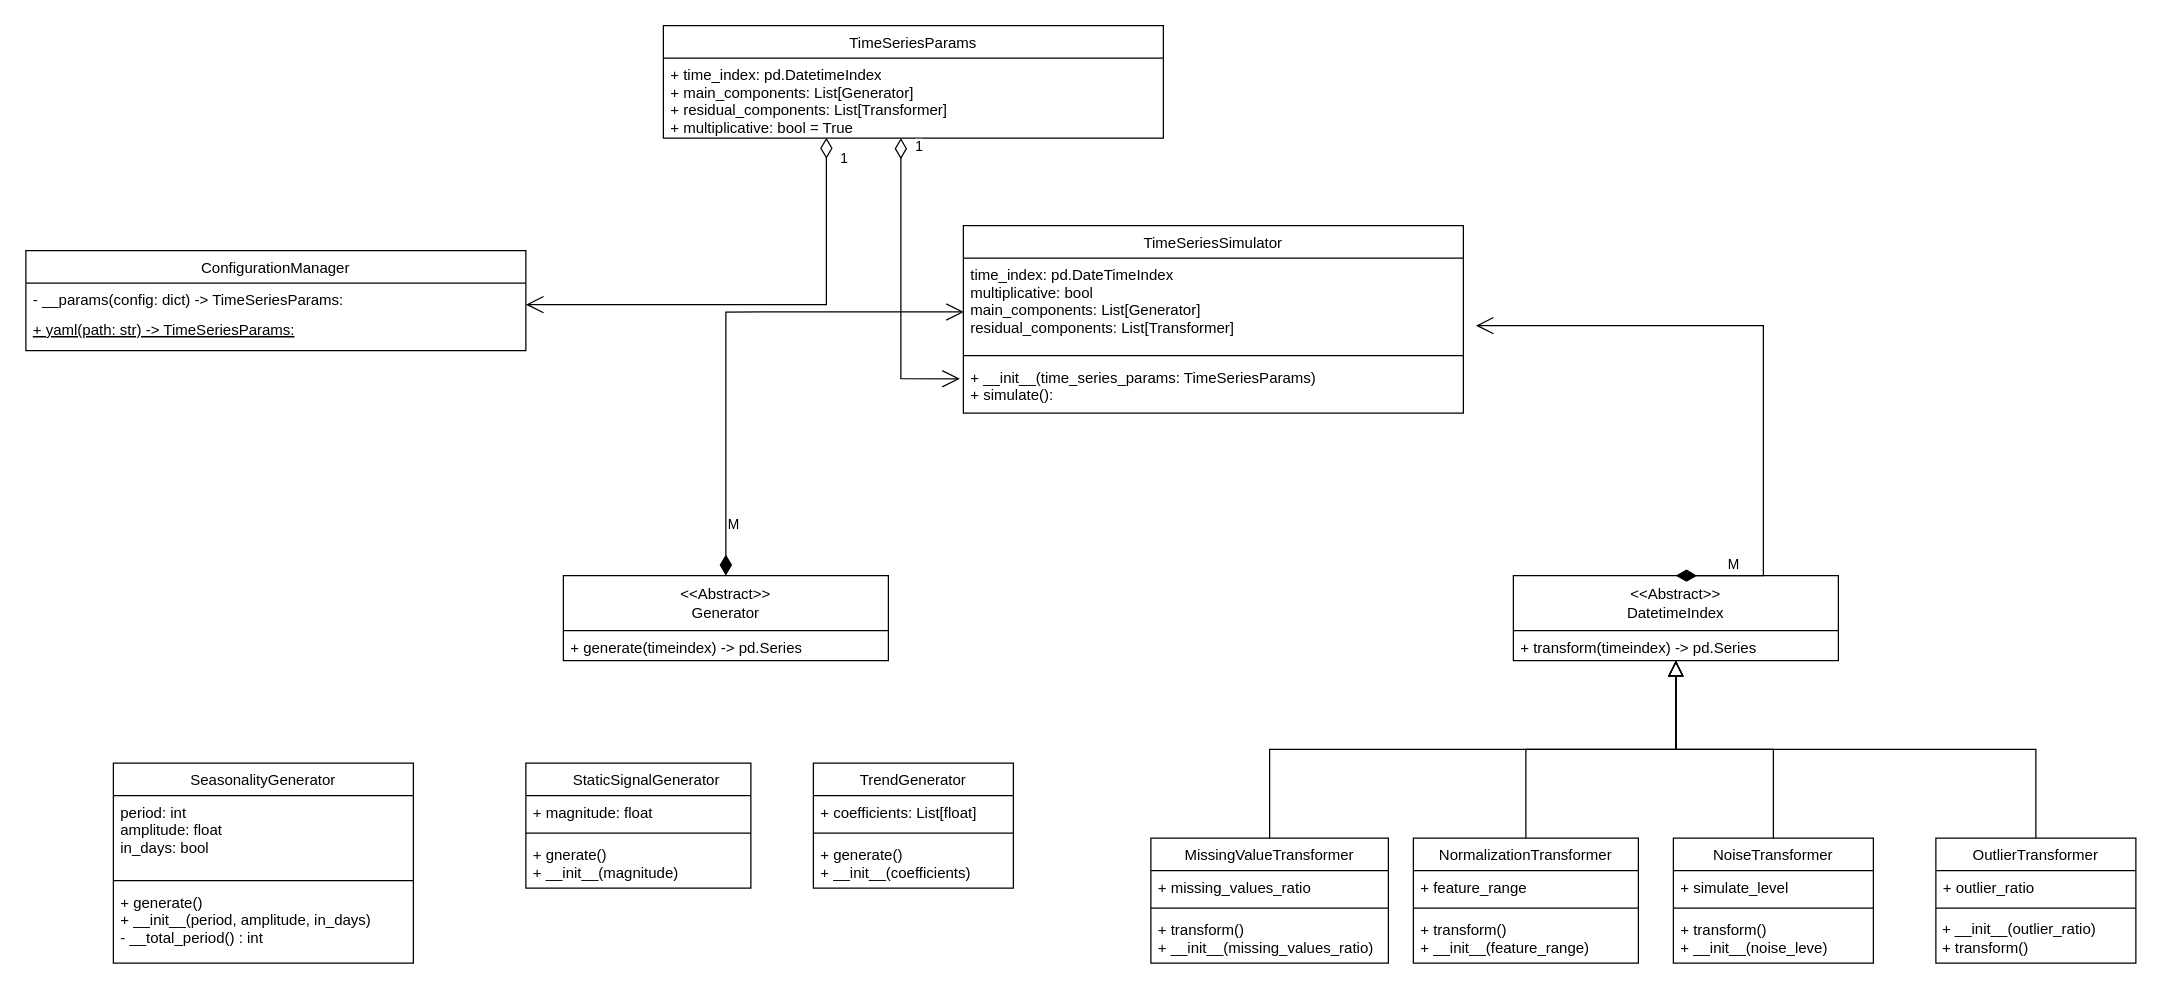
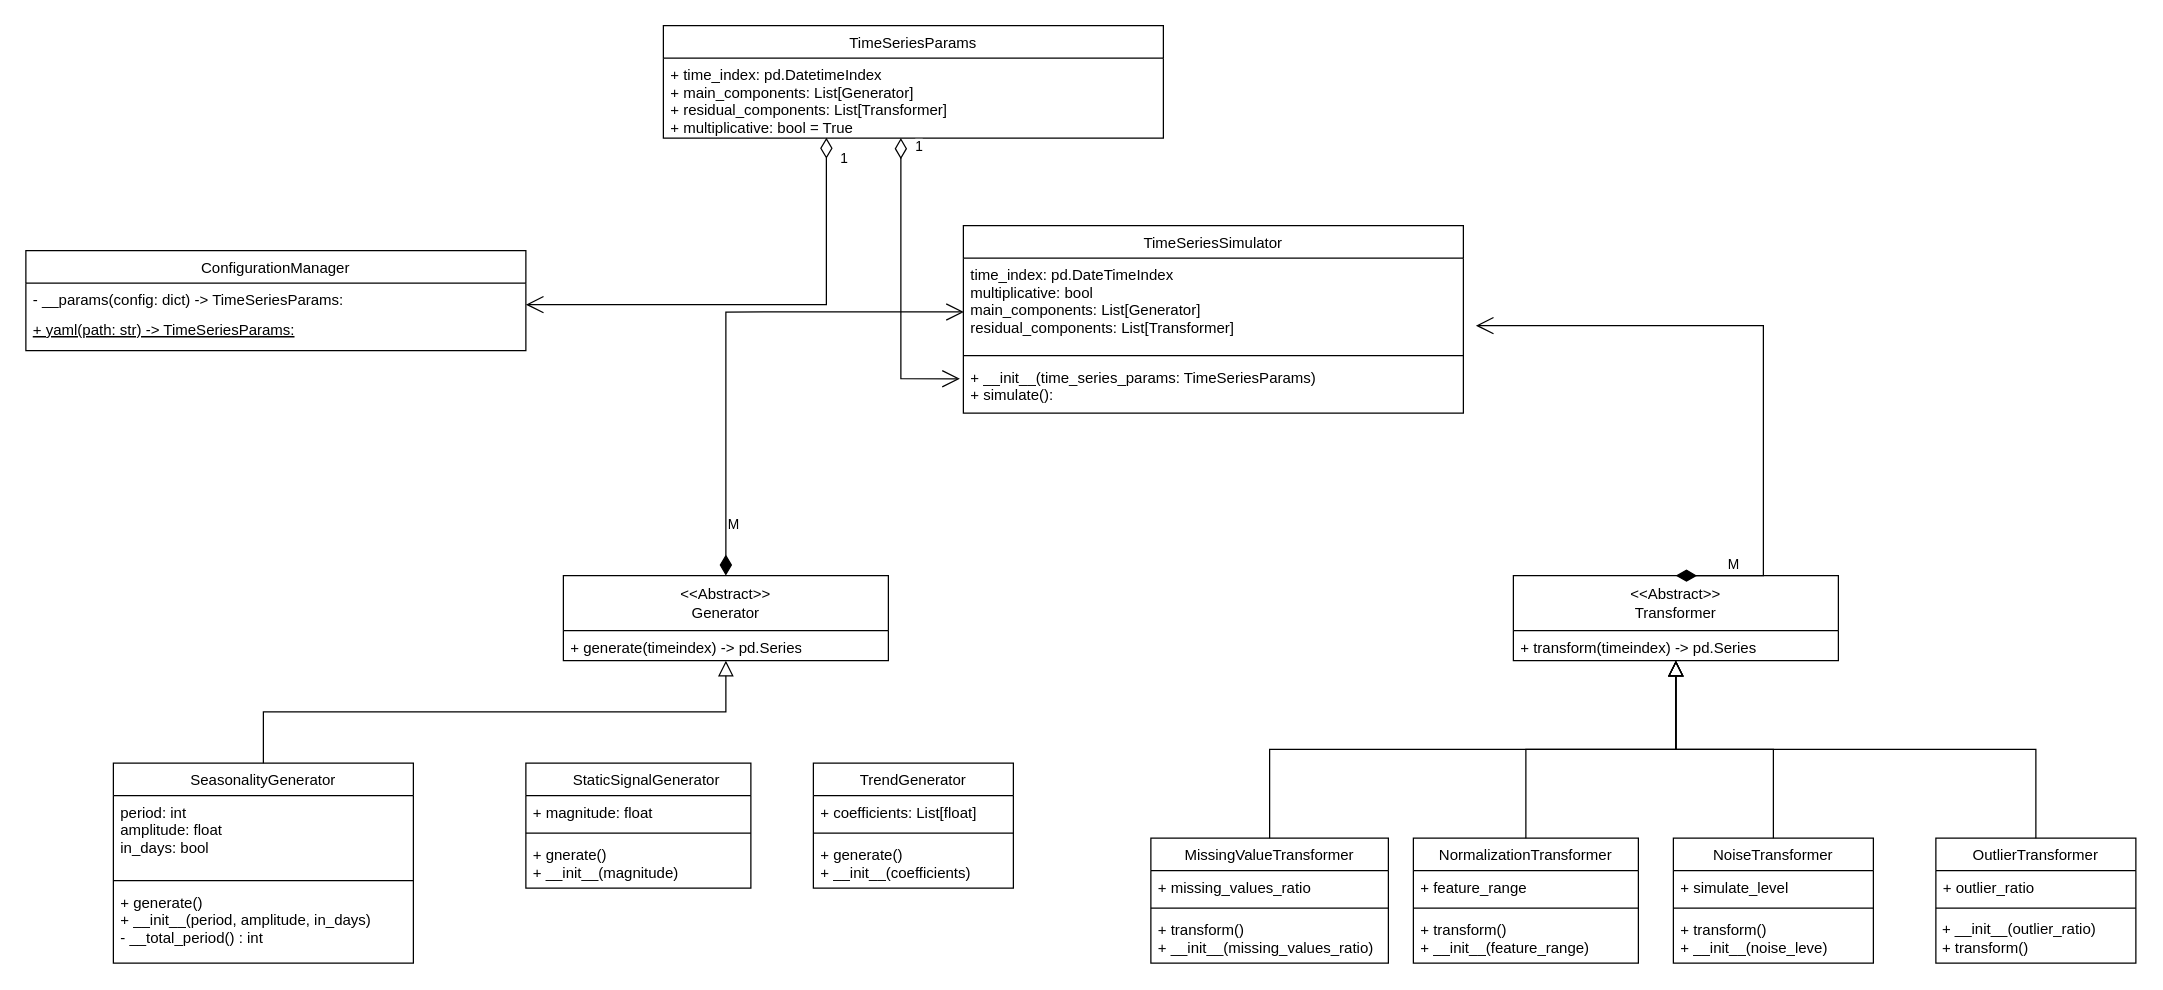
(1676, 603) -> (1676, 603)
none -> (486, 712)
